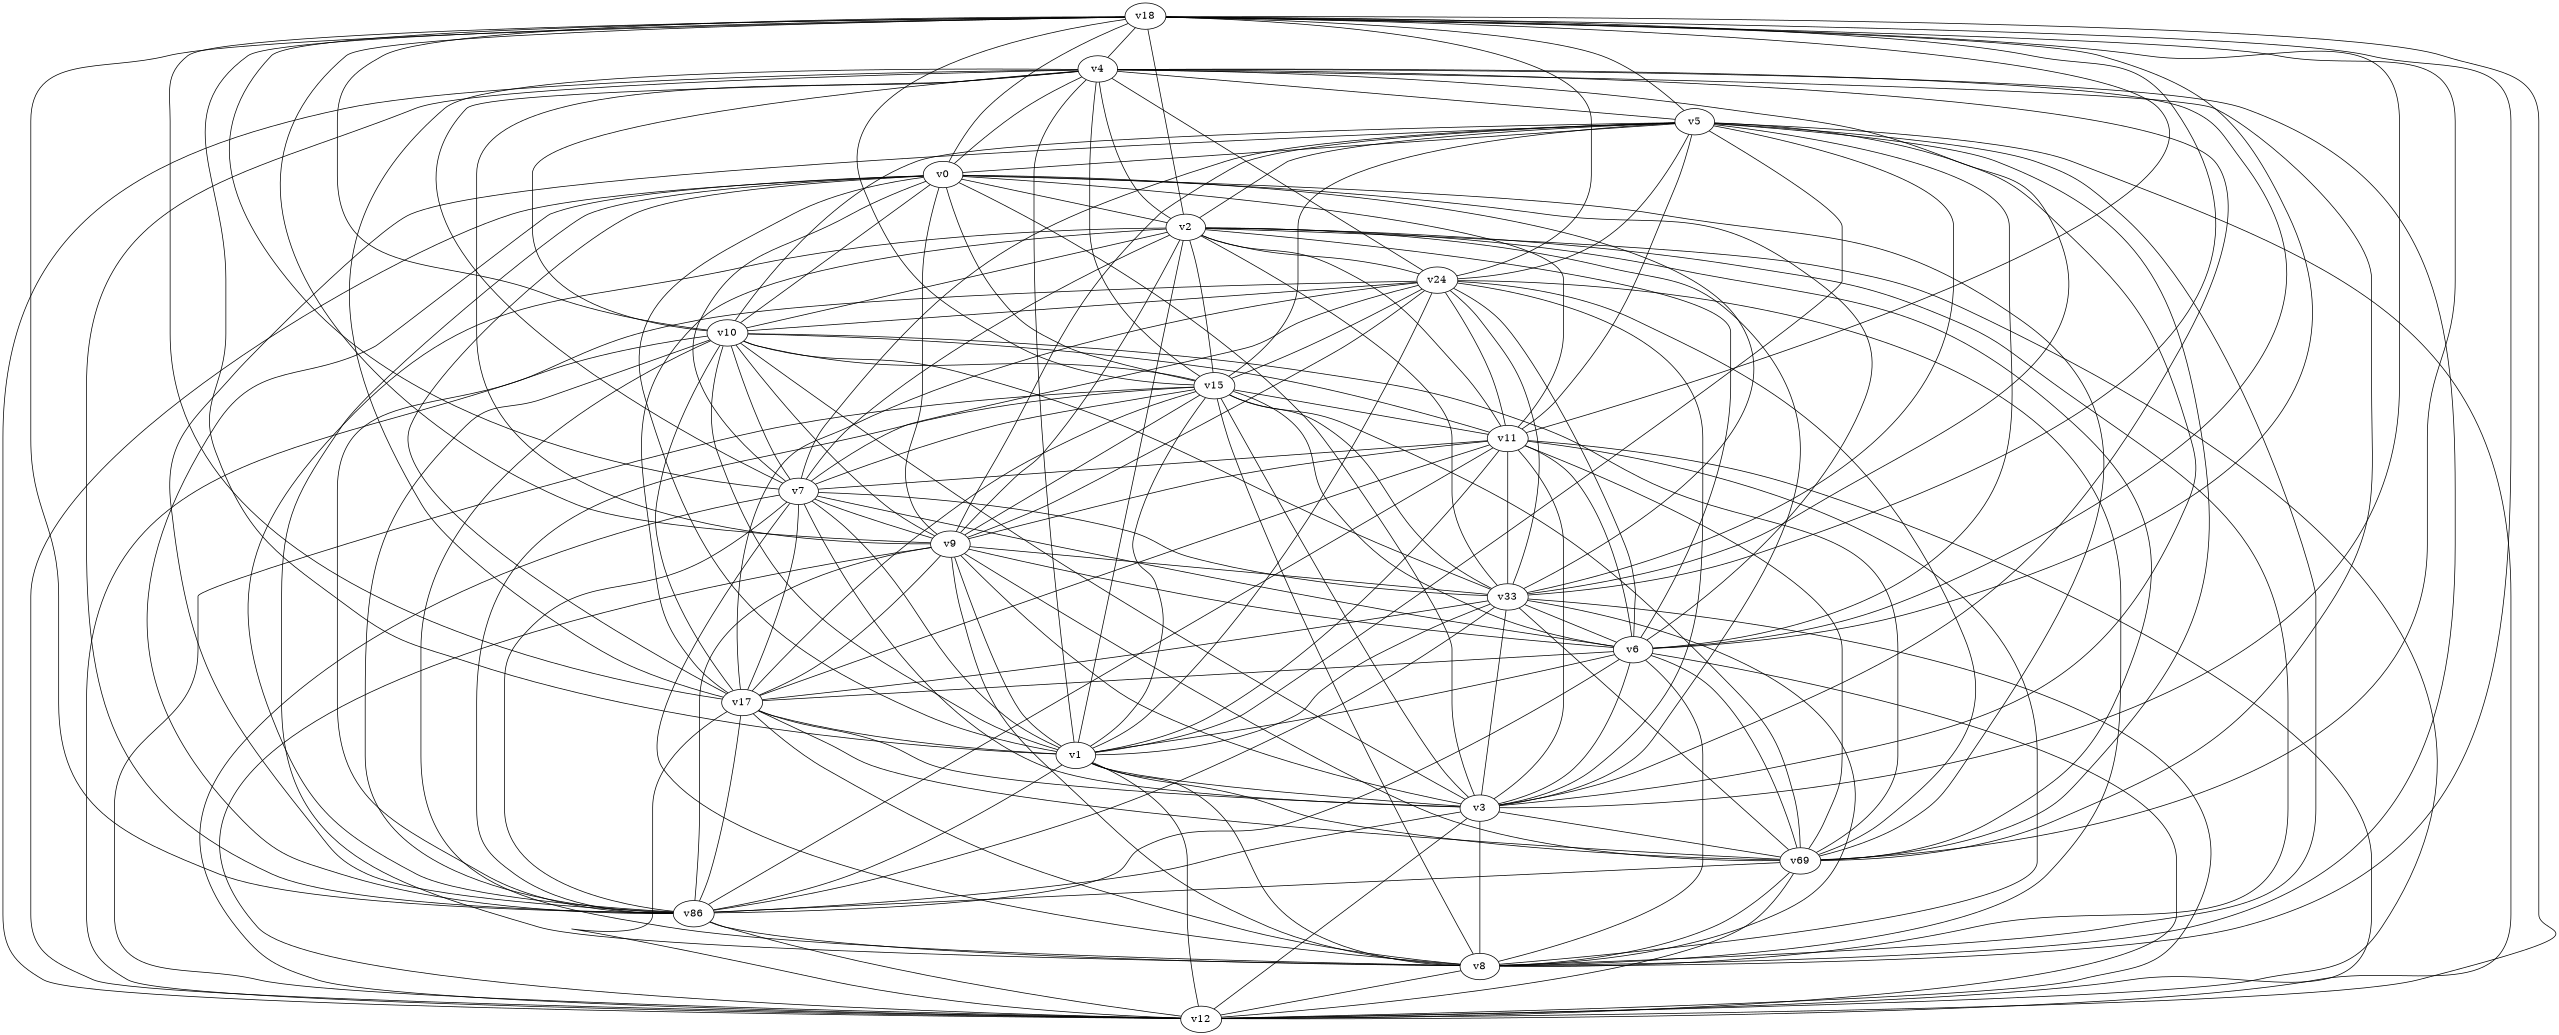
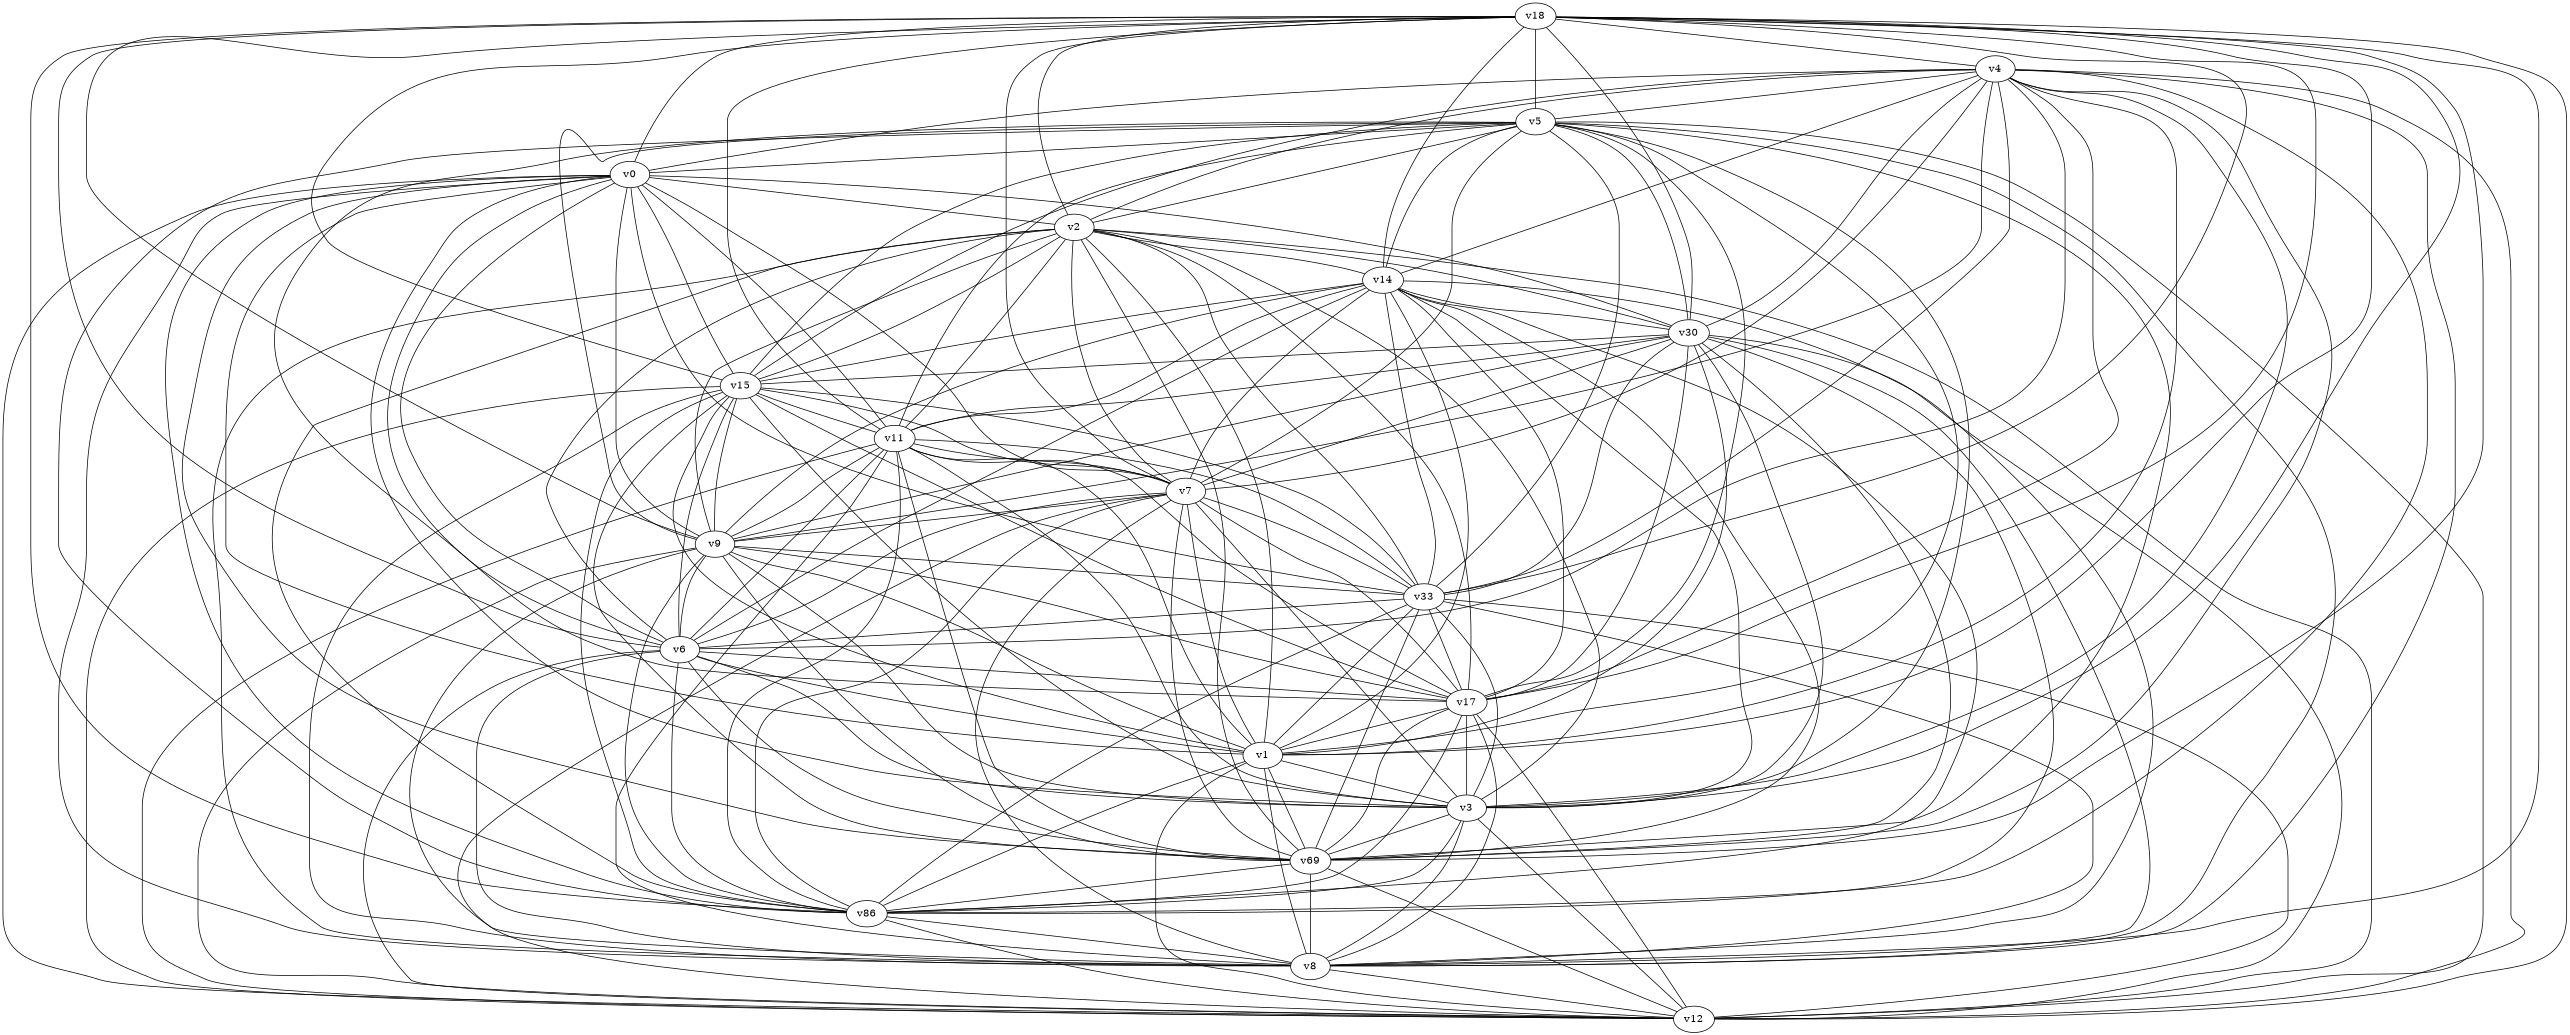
(1437, 280) -> (1383, 280)
(727, 333) -> (1689, 333)
none -> (1736, 428)
none -> (1174, 675)
